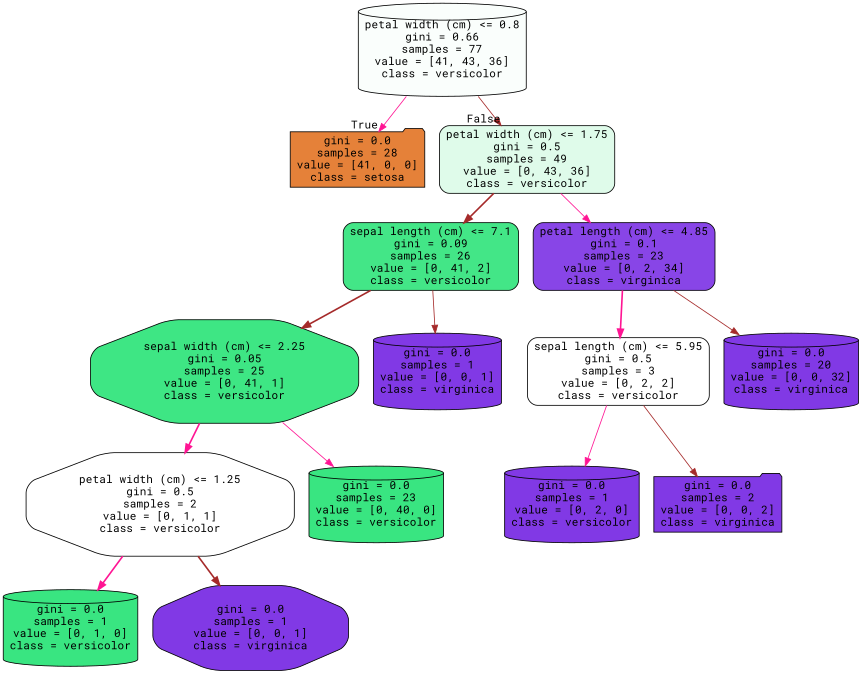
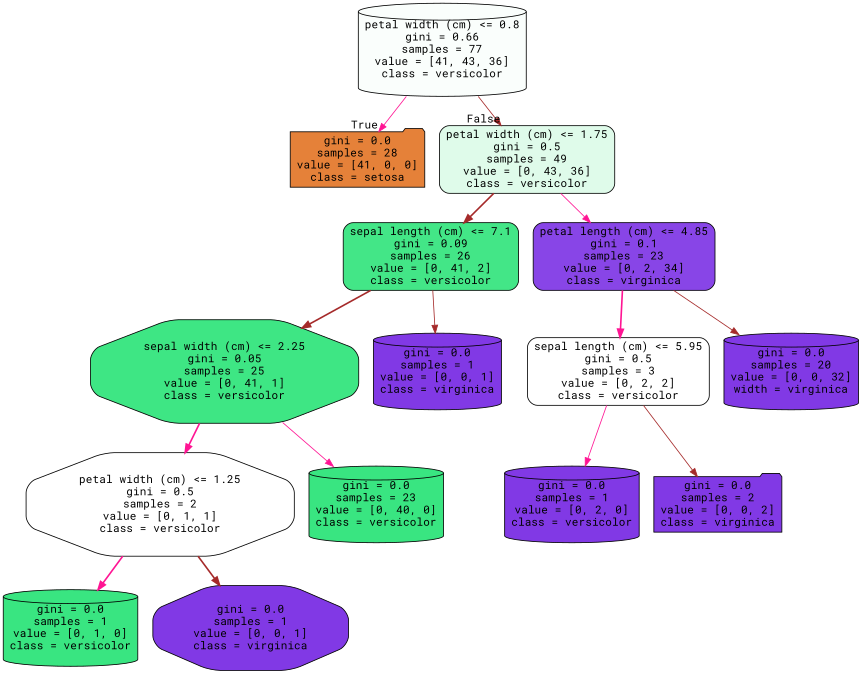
(791, 371) -> (791, 371)
